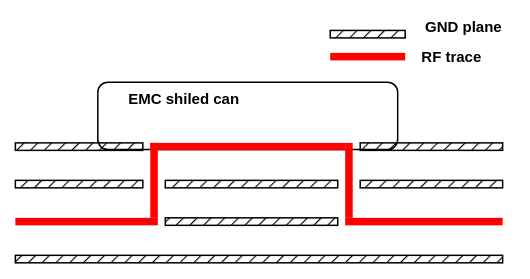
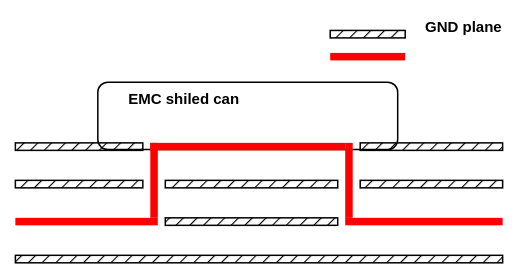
(454, 57) -> none
